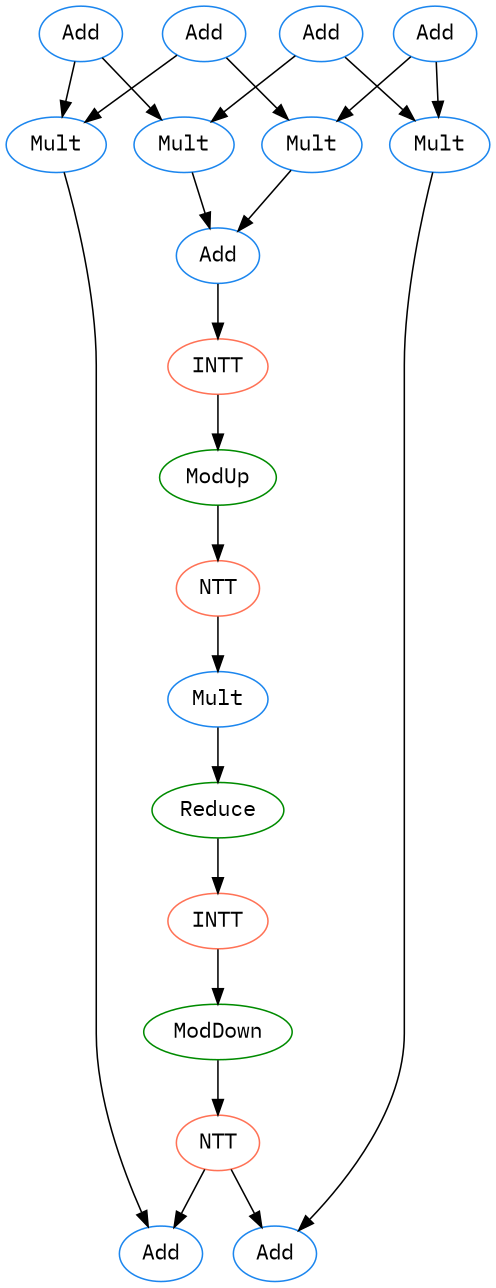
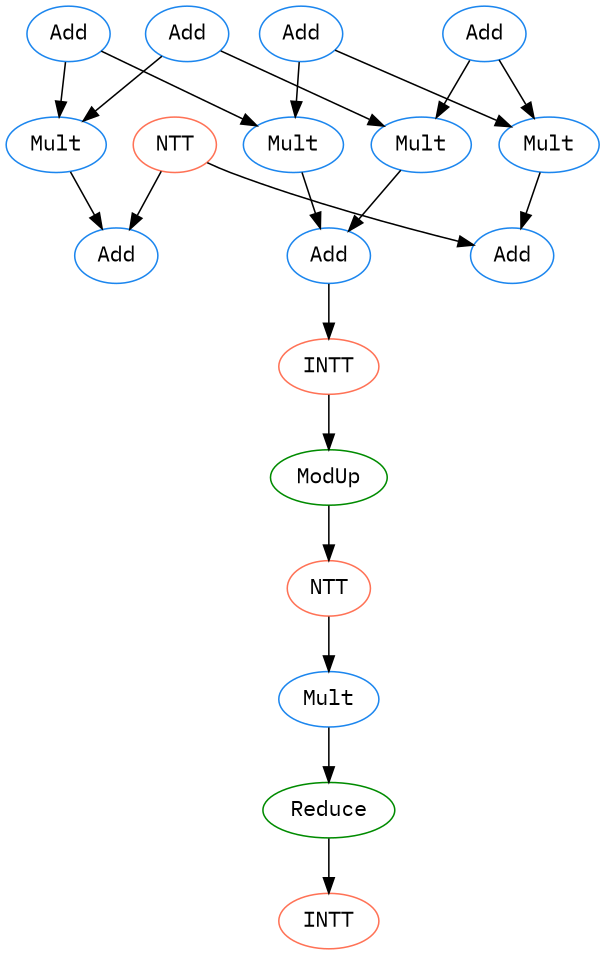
(218, 1032) -> none
